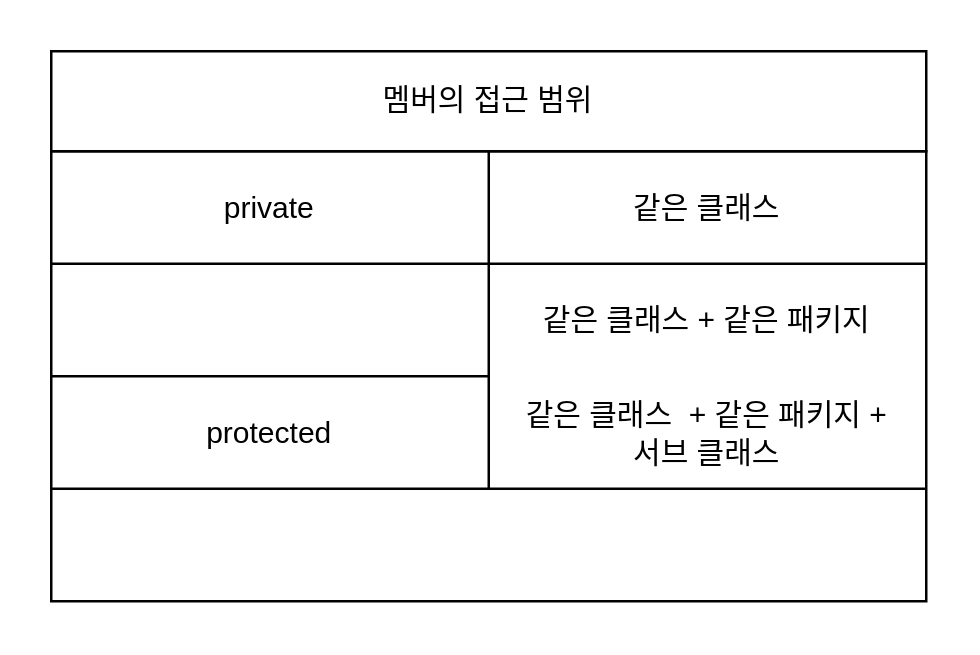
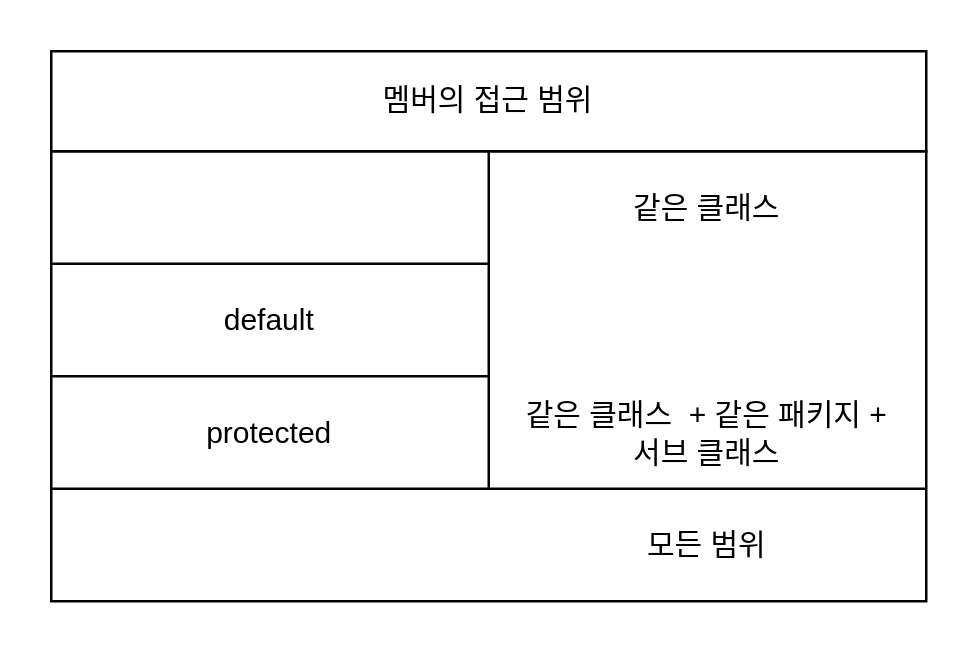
(270, 208) -> none
none -> (270, 320)
(708, 320) -> none
none -> (708, 545)
